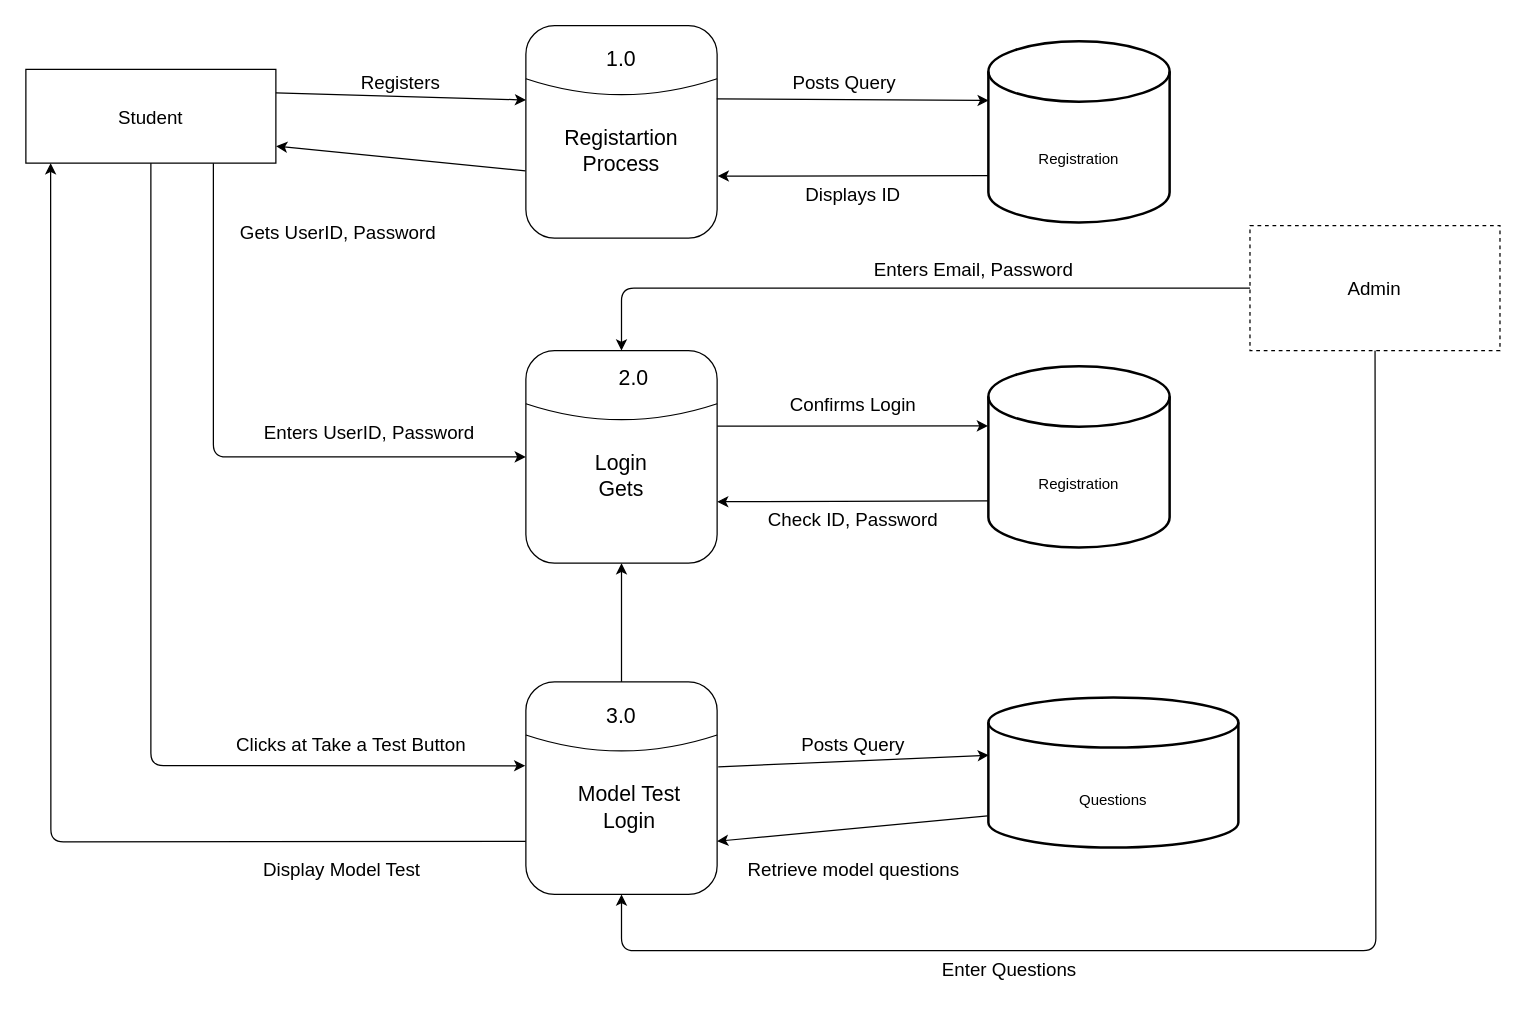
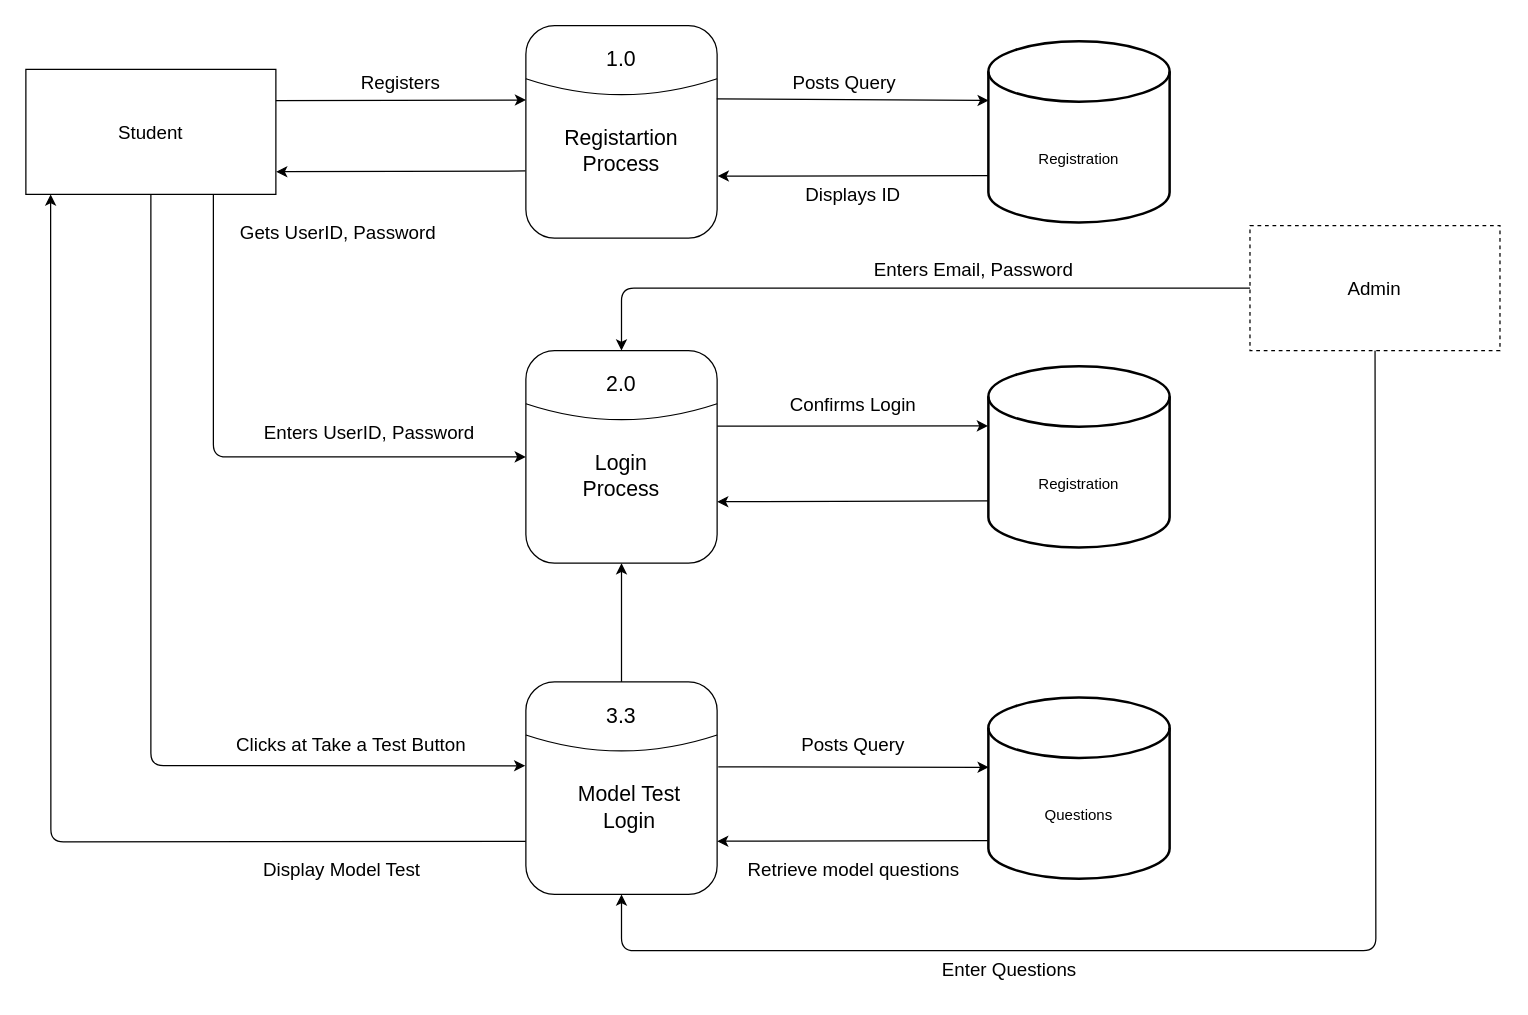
(151, 116) -> (151, 132)
(634, 380) -> (621, 386)
(621, 477) -> (621, 477)
(853, 519) -> none
(621, 717) -> (621, 717)
(1113, 773) -> (1079, 788)
